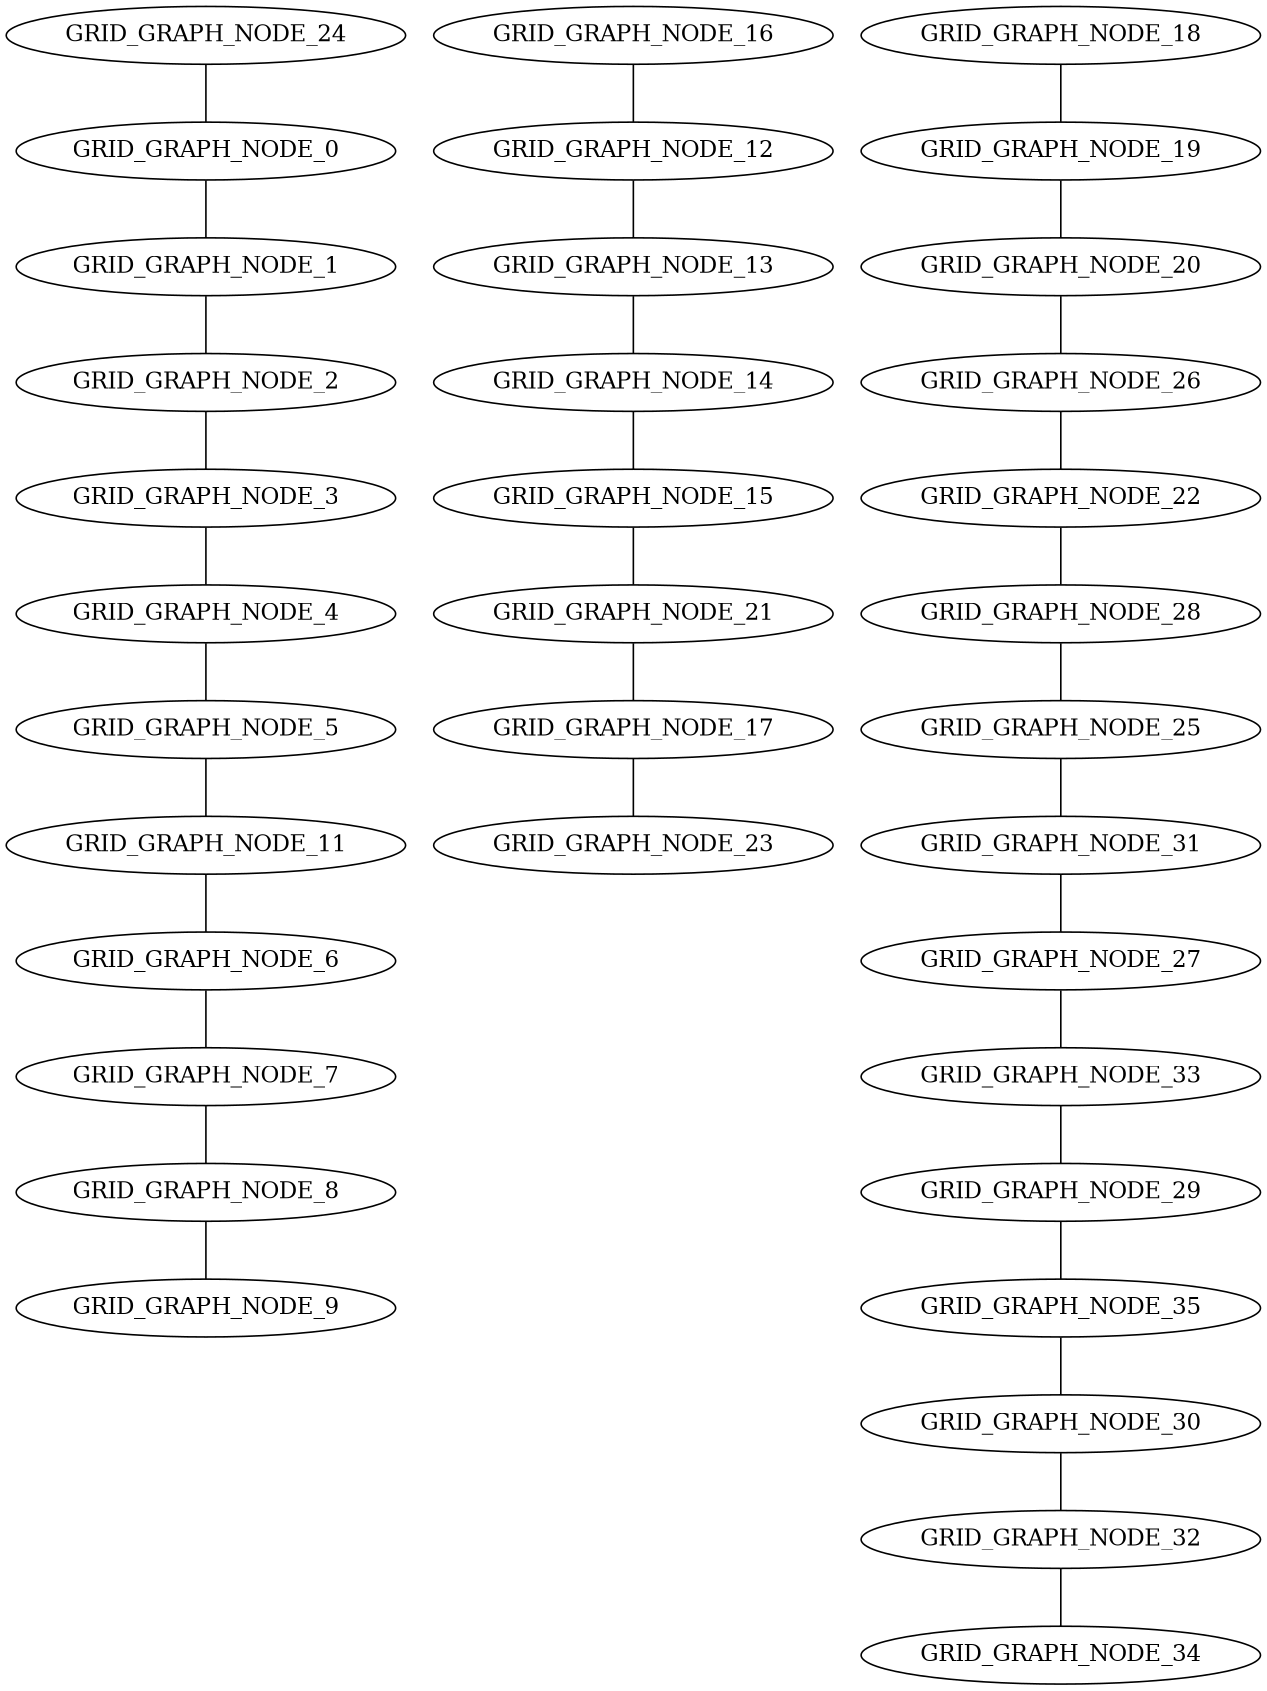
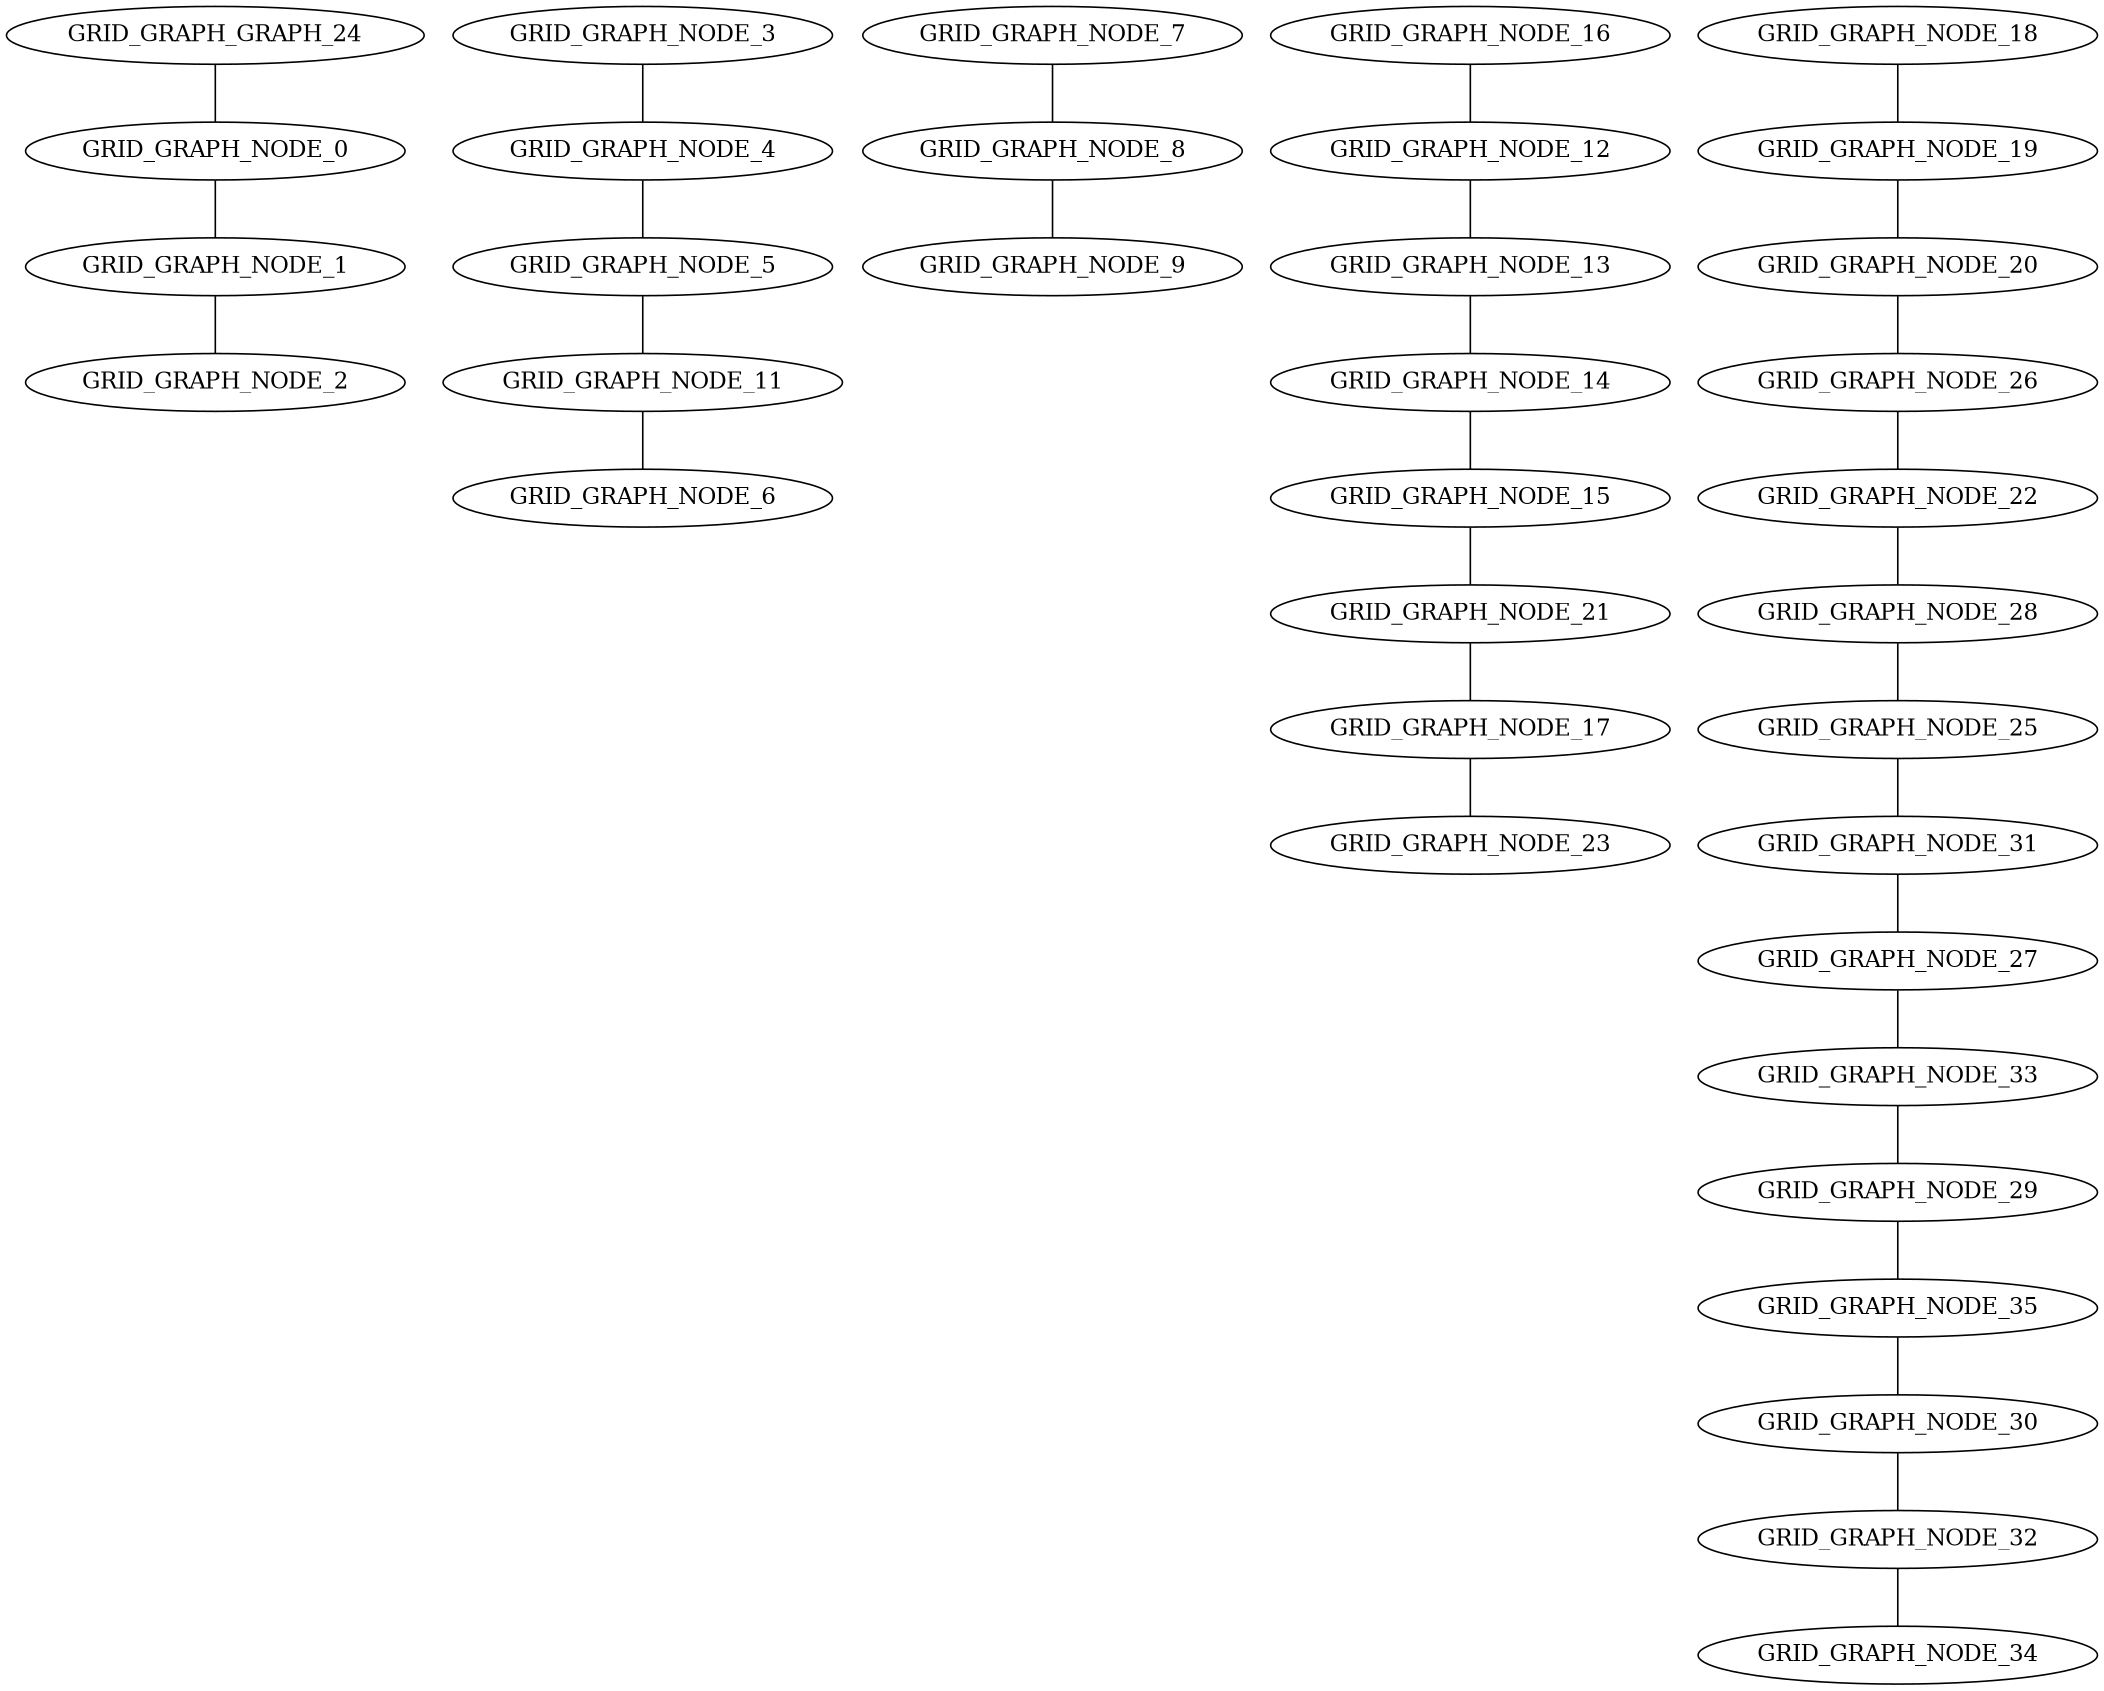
(206, 35) -> (215, 35)
(206, 440) -> none
(206, 1019) -> none
